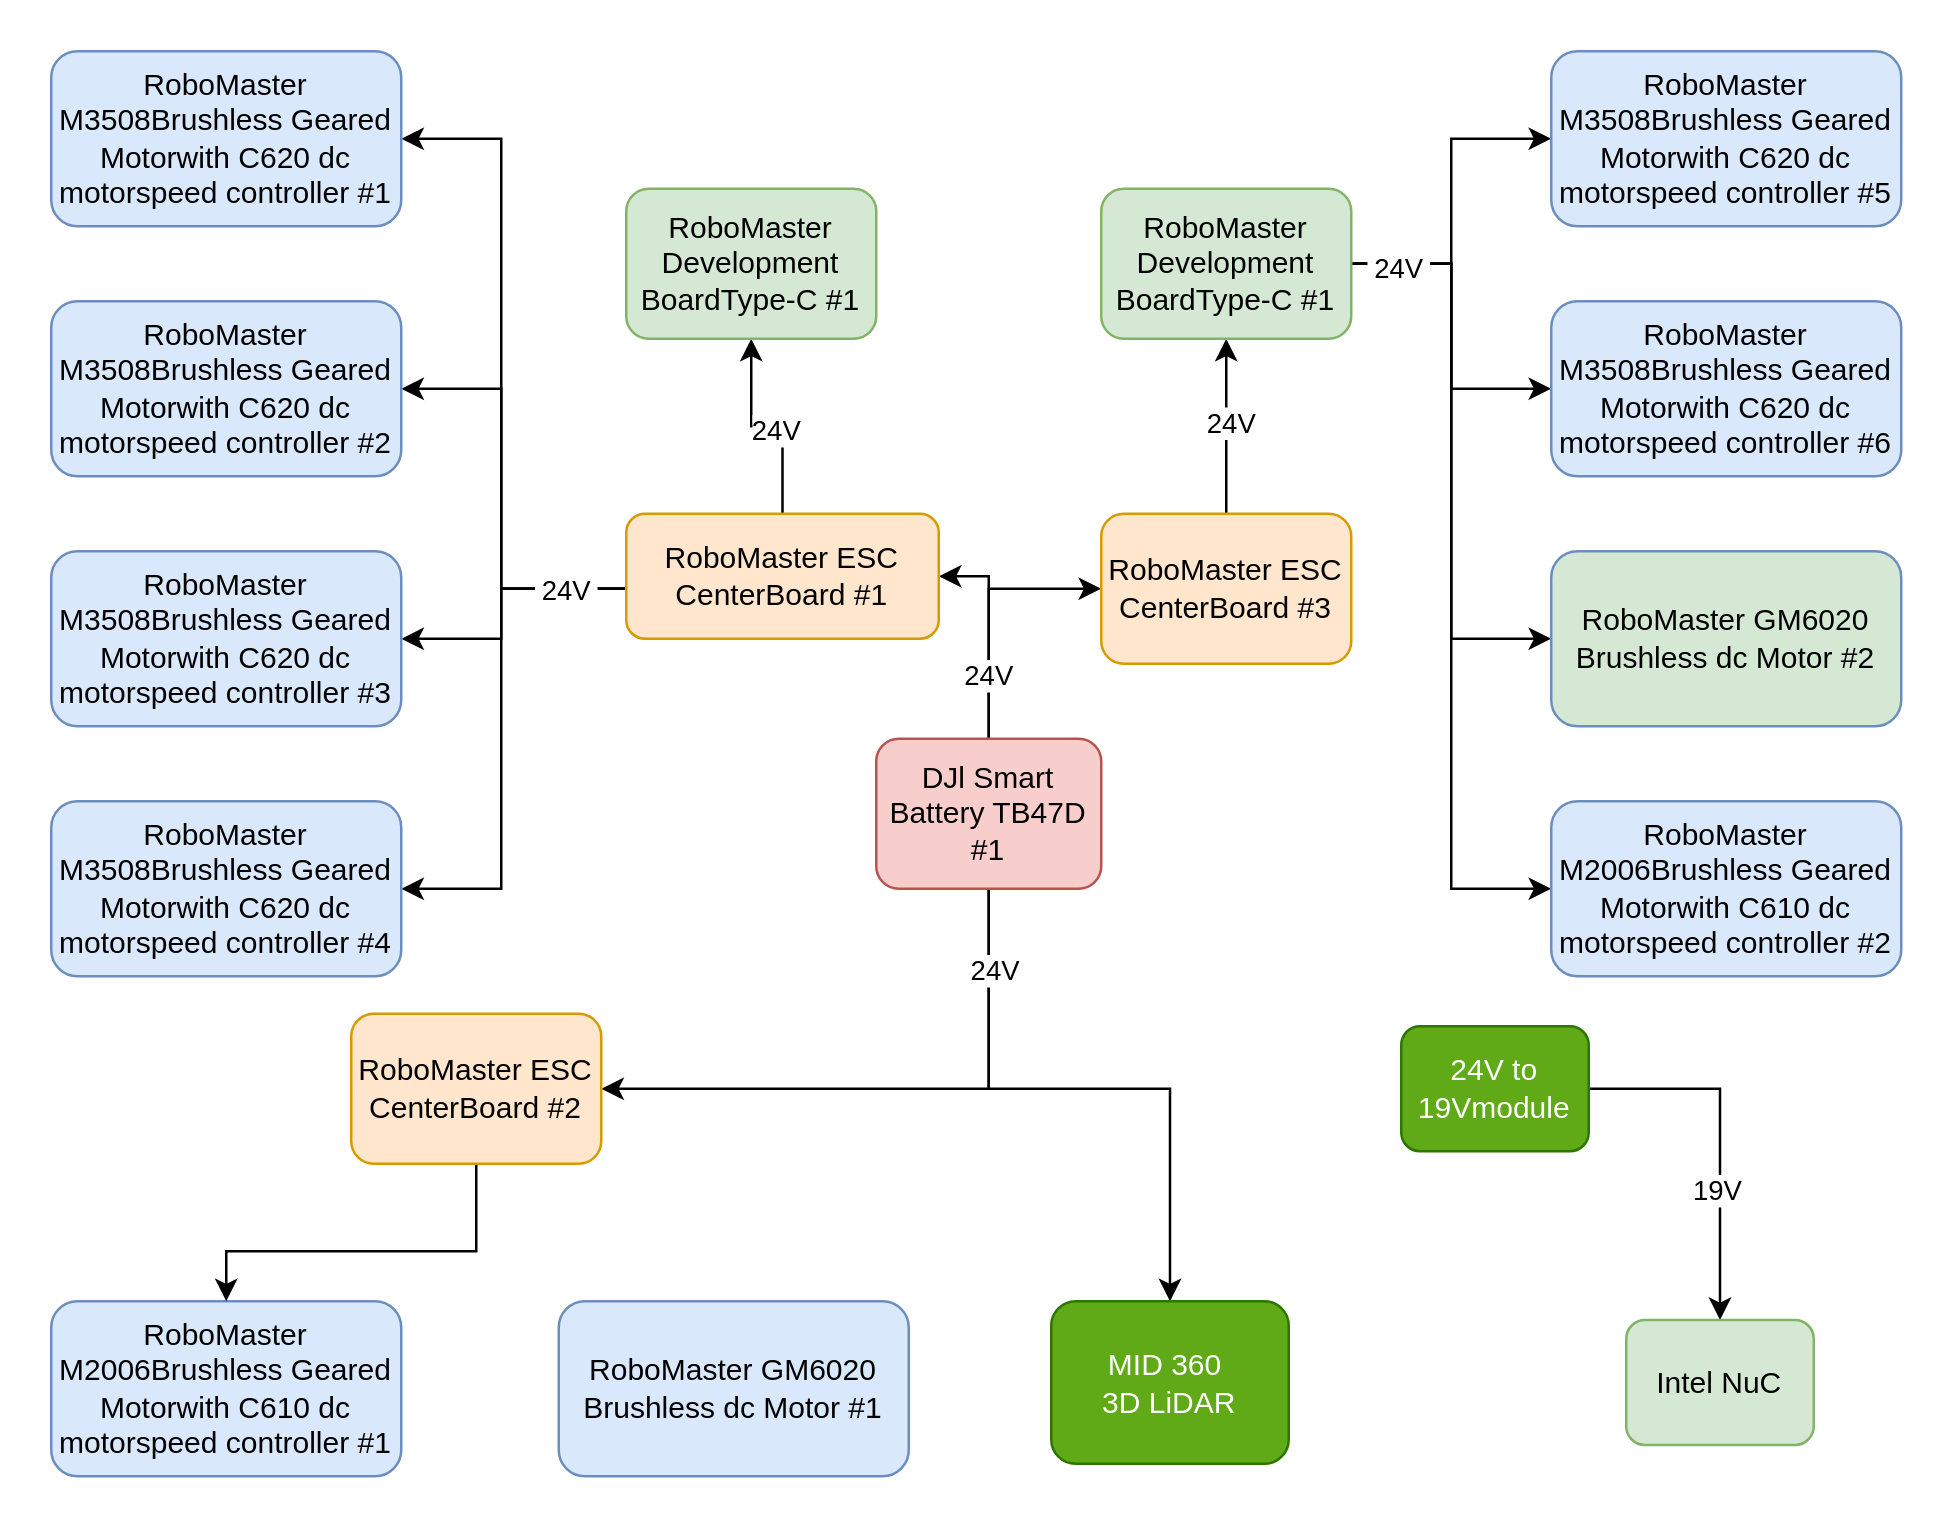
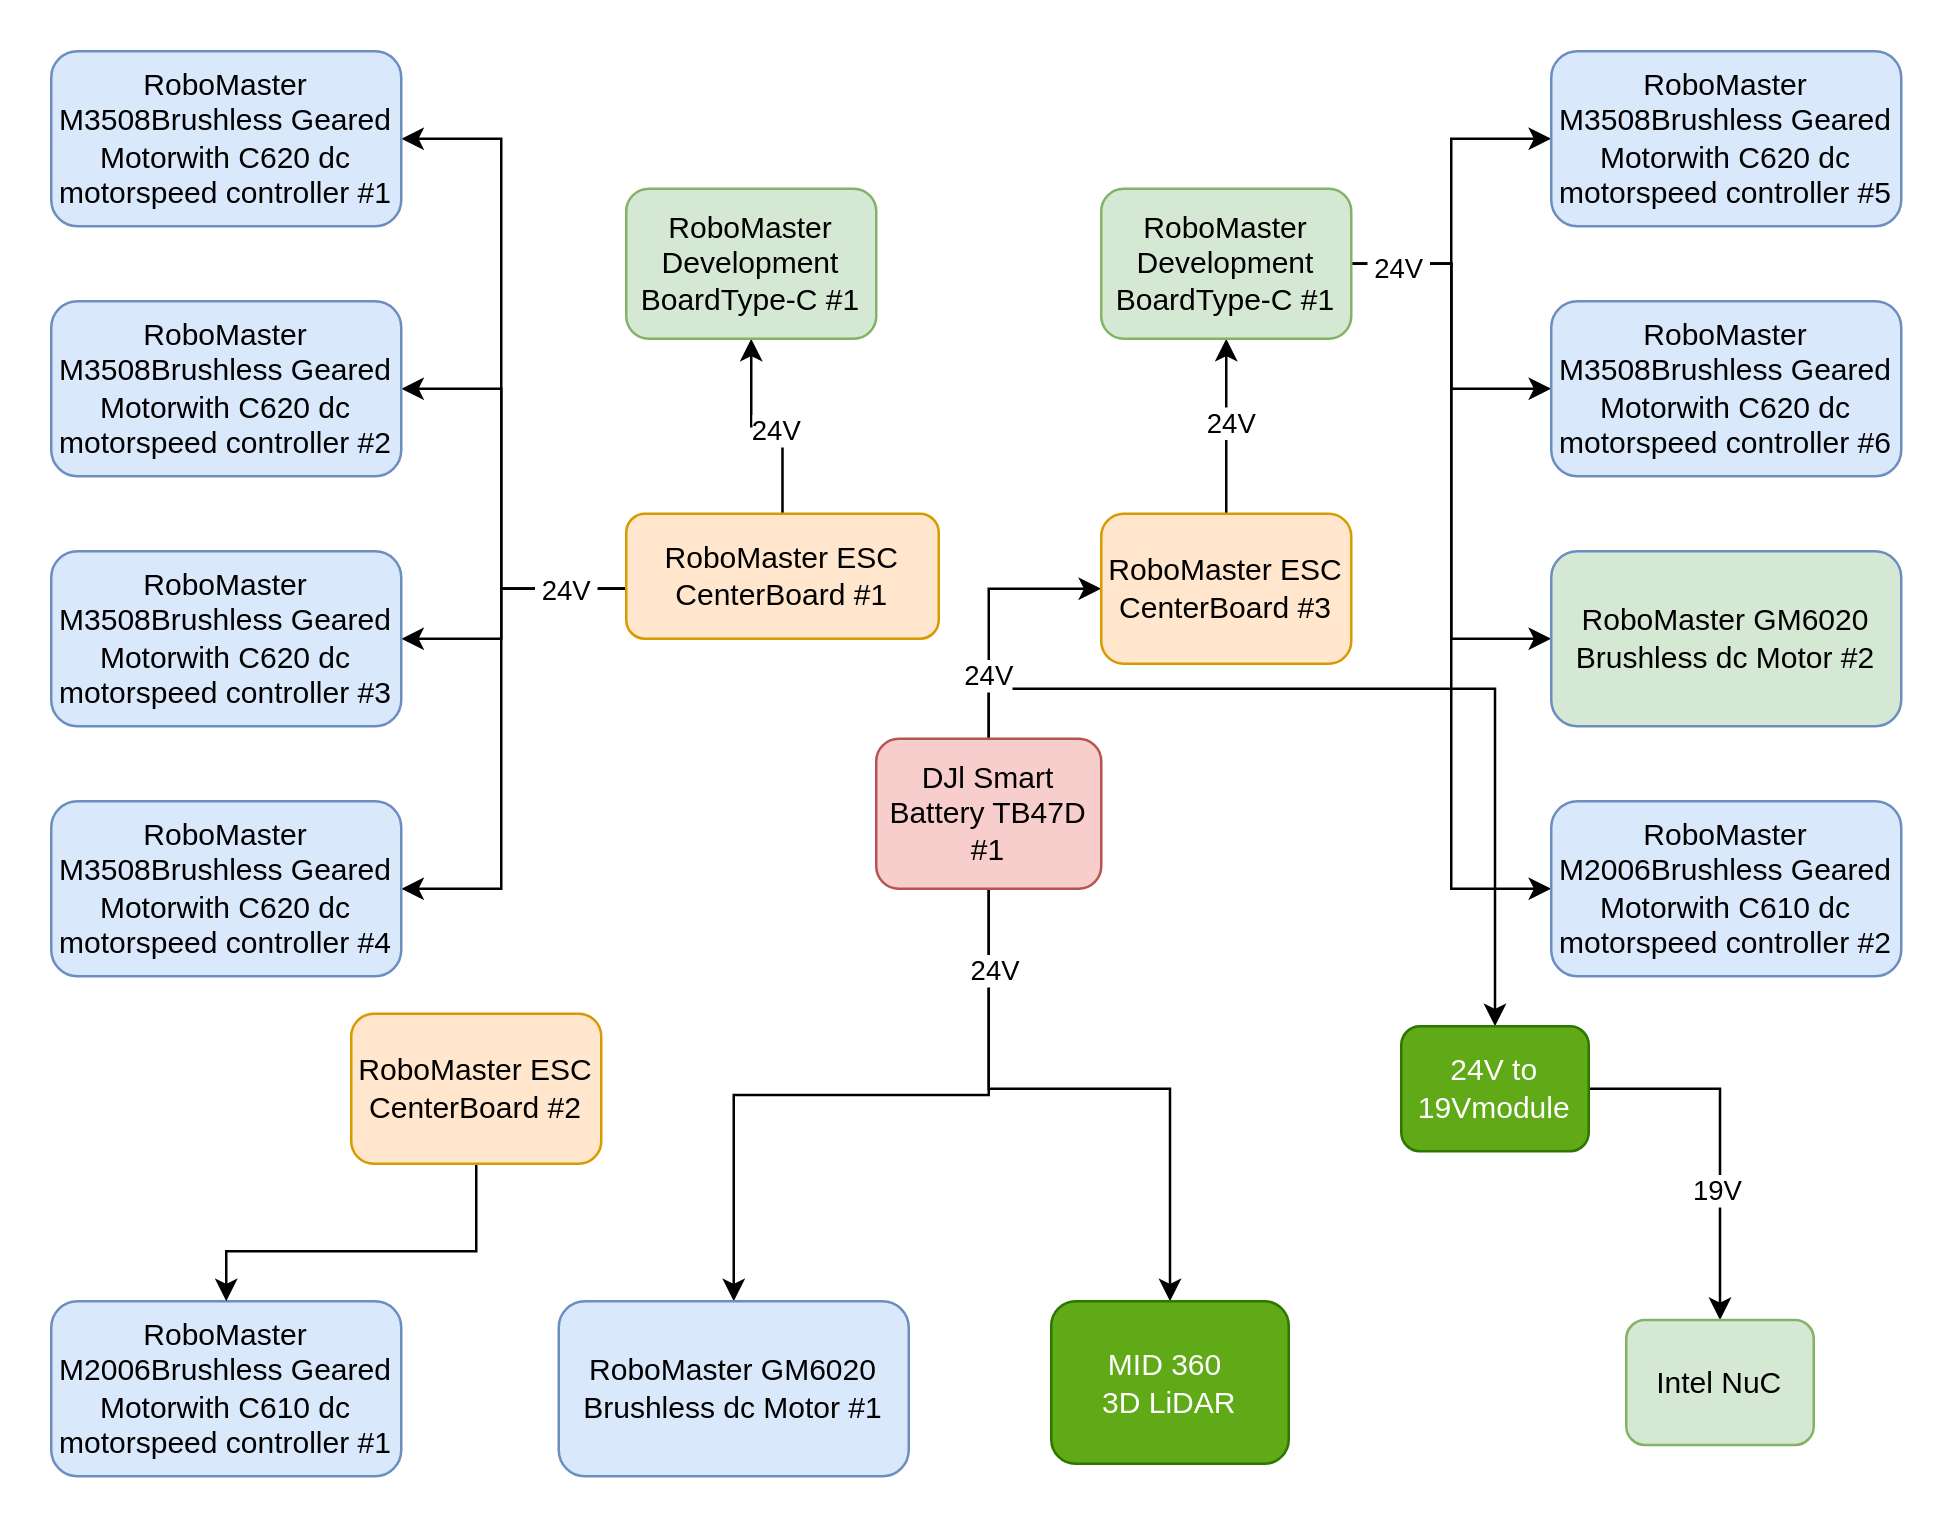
(976, 576) -> (1229, 689)
(802, 1089) -> (768, 1095)
